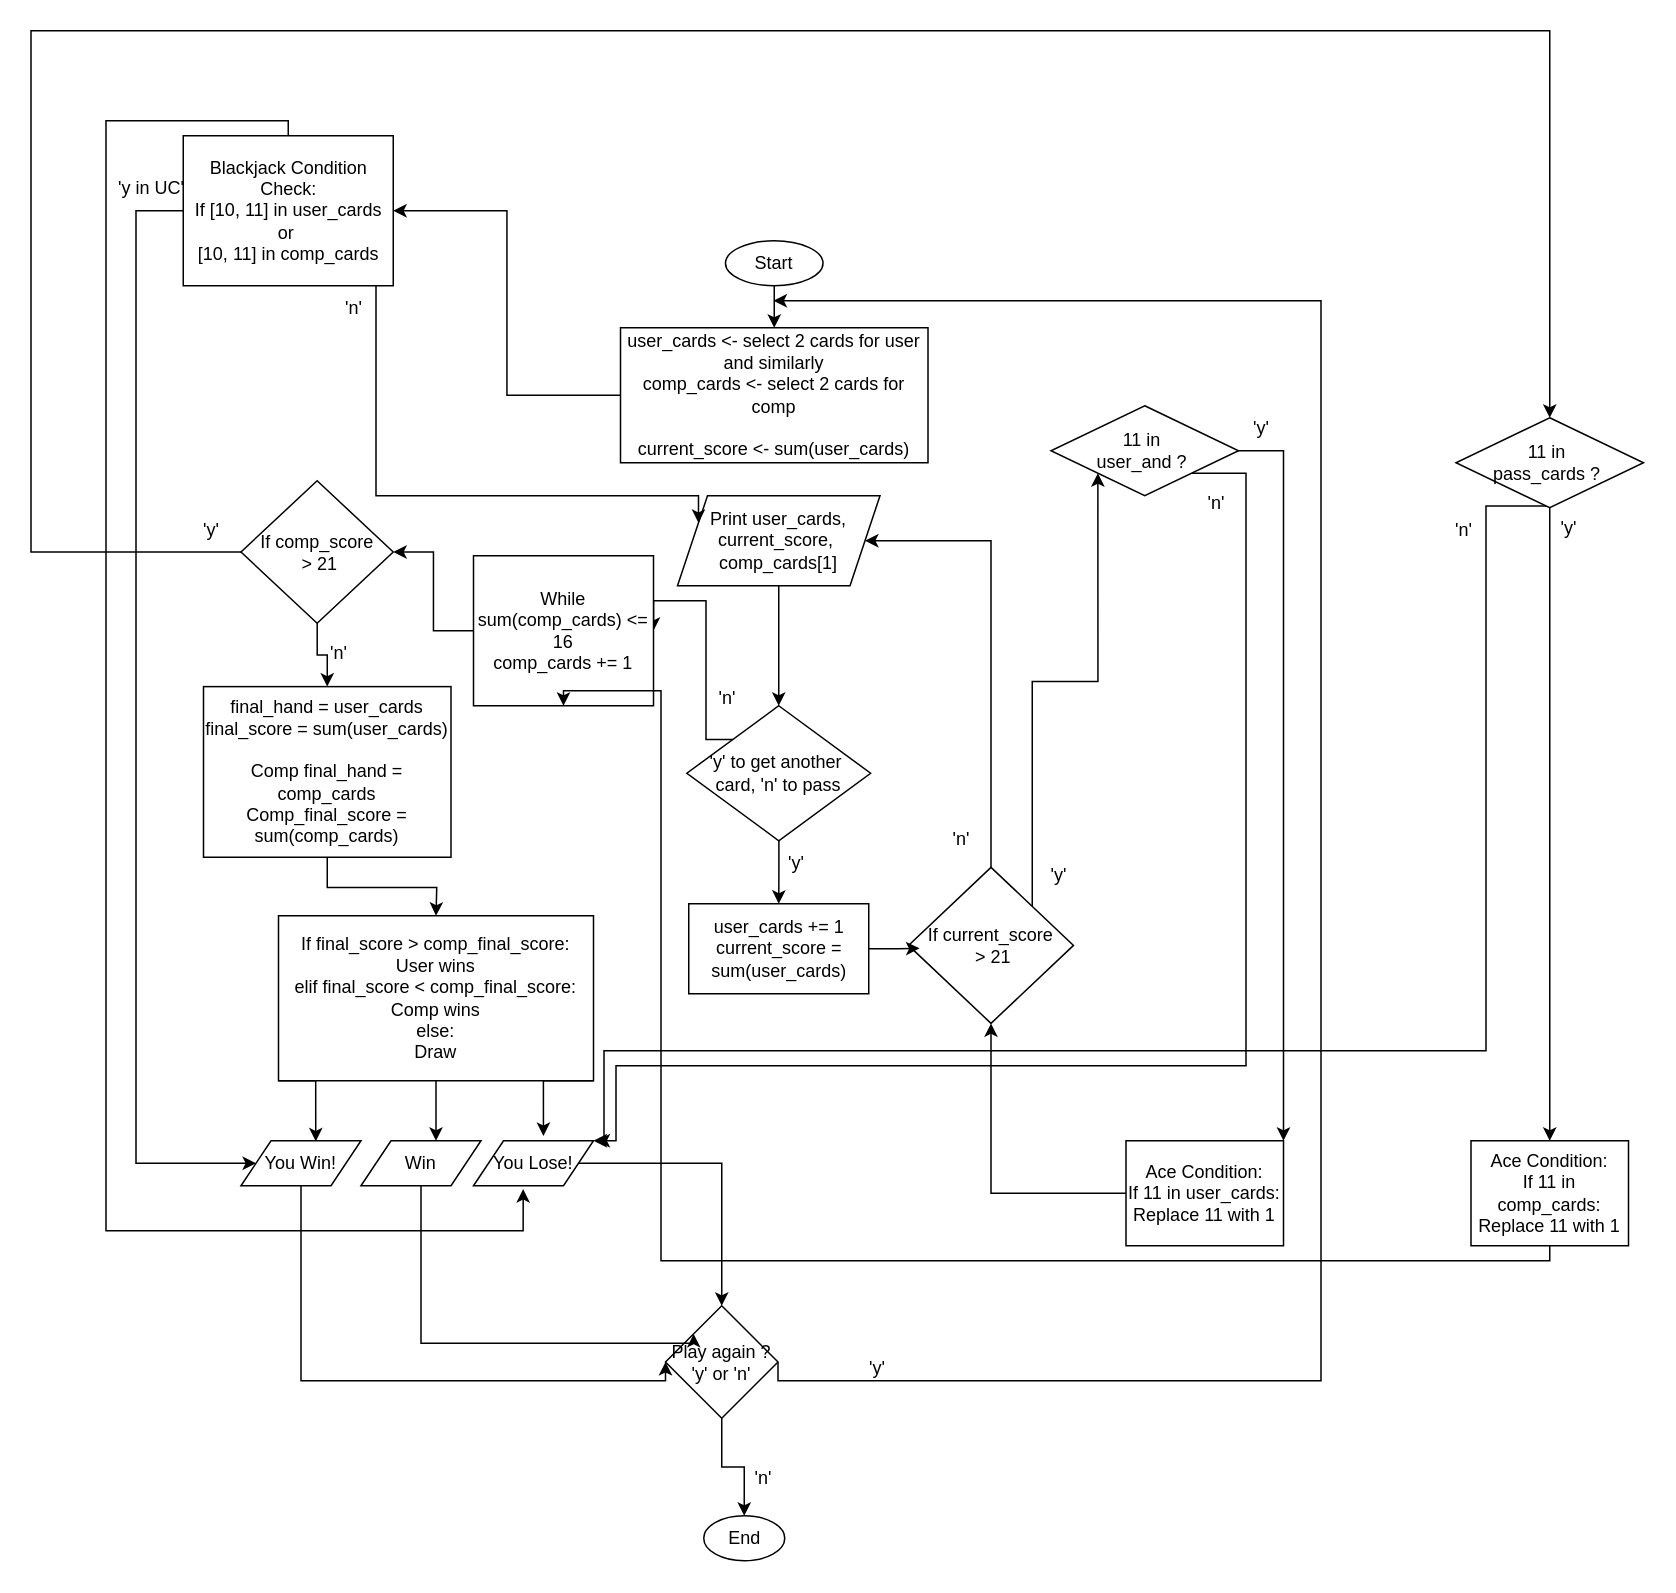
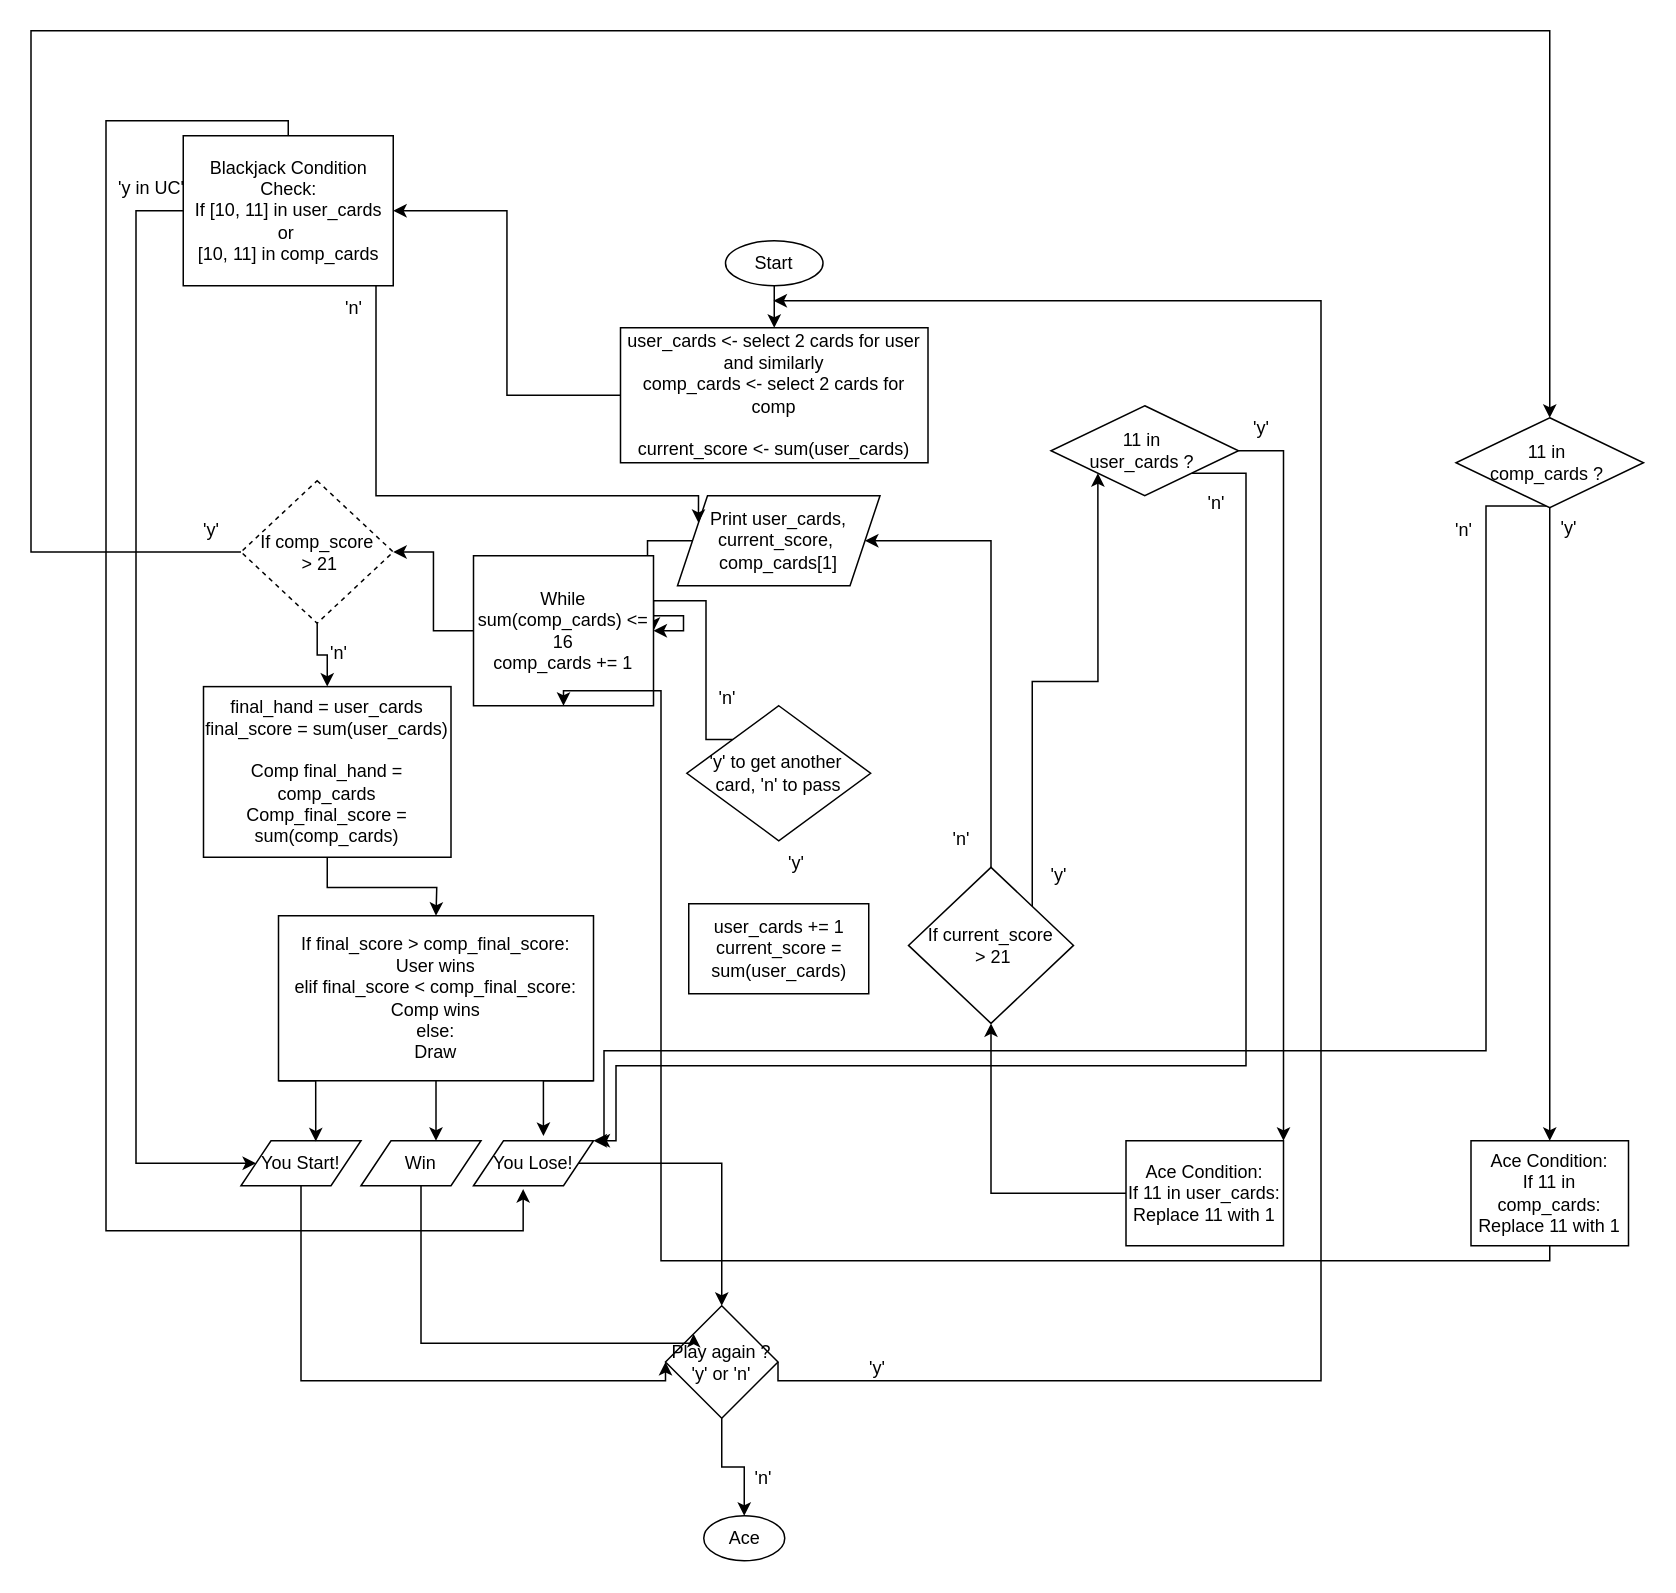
(1145, 451) -> (1145, 451)
(1550, 463) -> (1550, 463)
(317, 552) -> (317, 552)
(779, 641) -> (683, 620)
(779, 867) -> none
(889, 949) -> none
(301, 1163) -> (301, 1163)
(745, 1538) -> (745, 1538)
